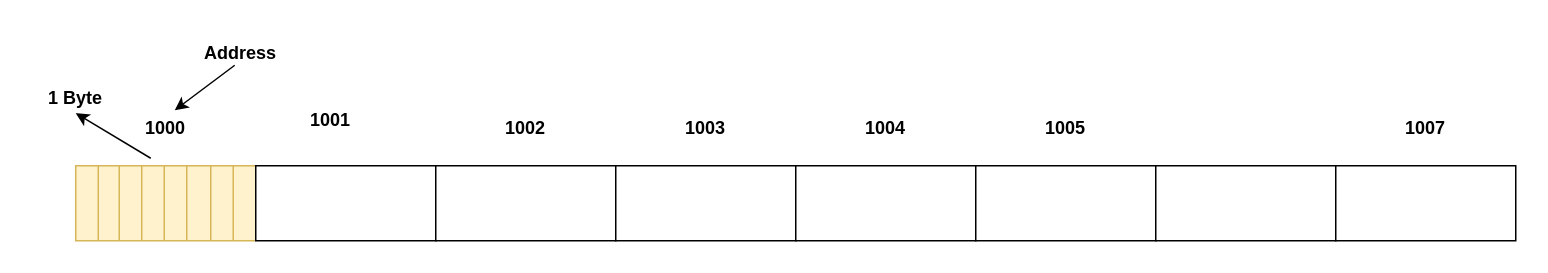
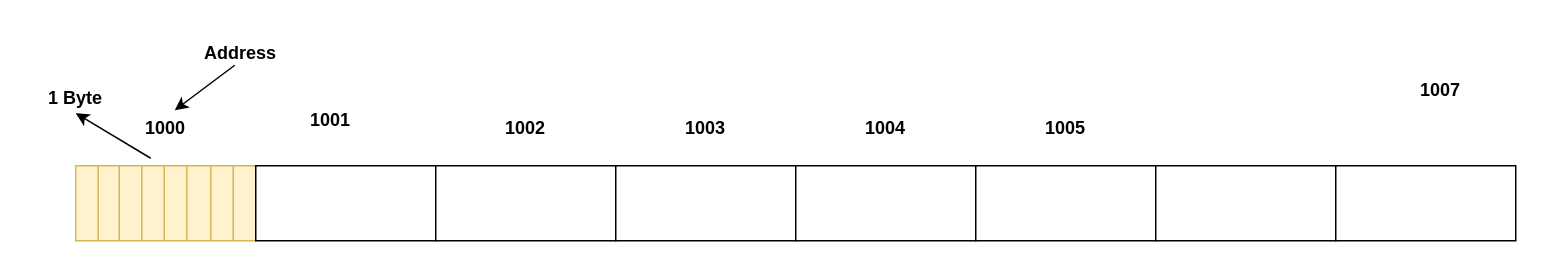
(1426, 128) -> (1441, 91)
